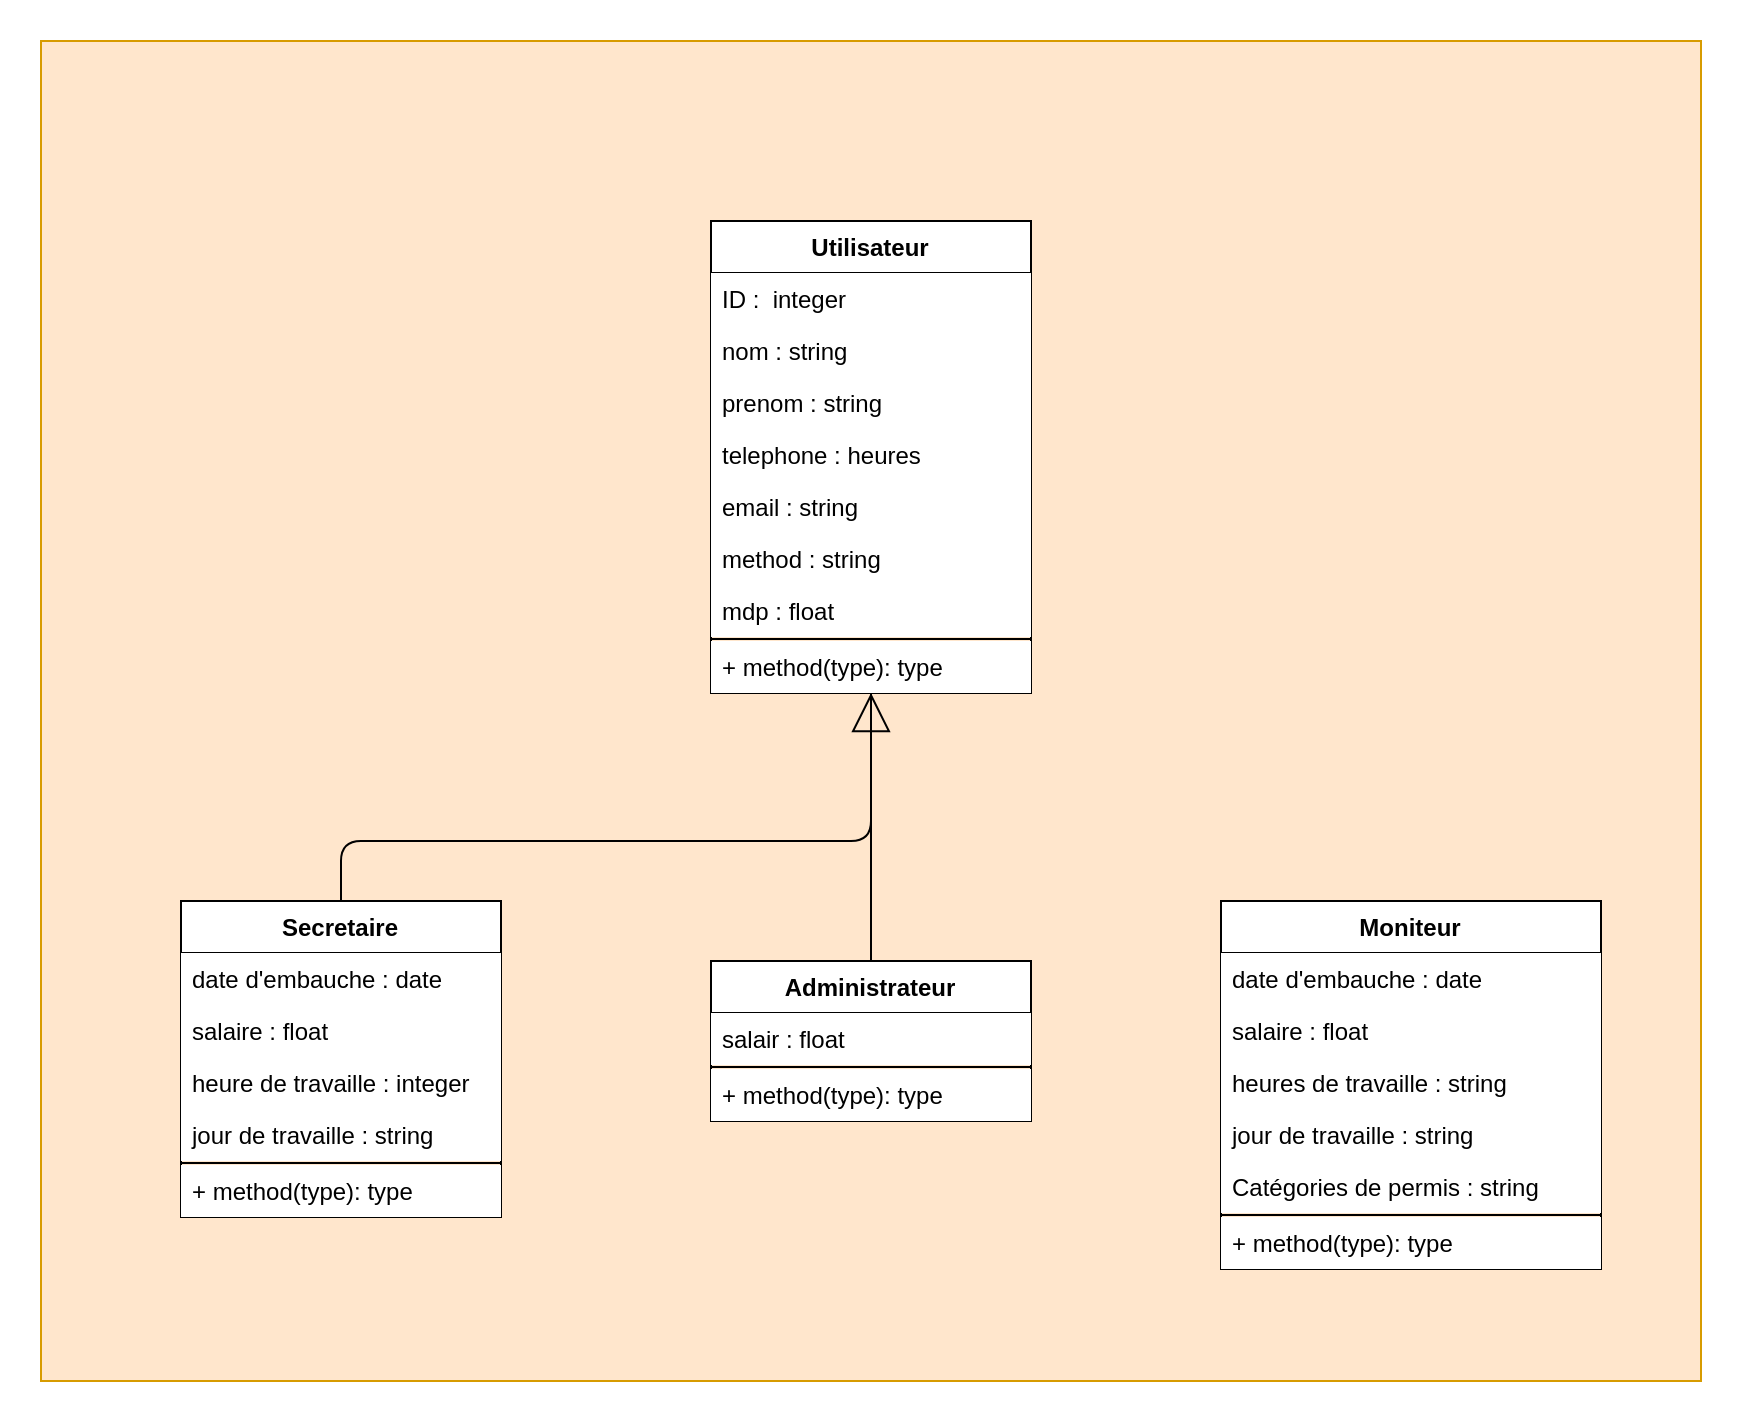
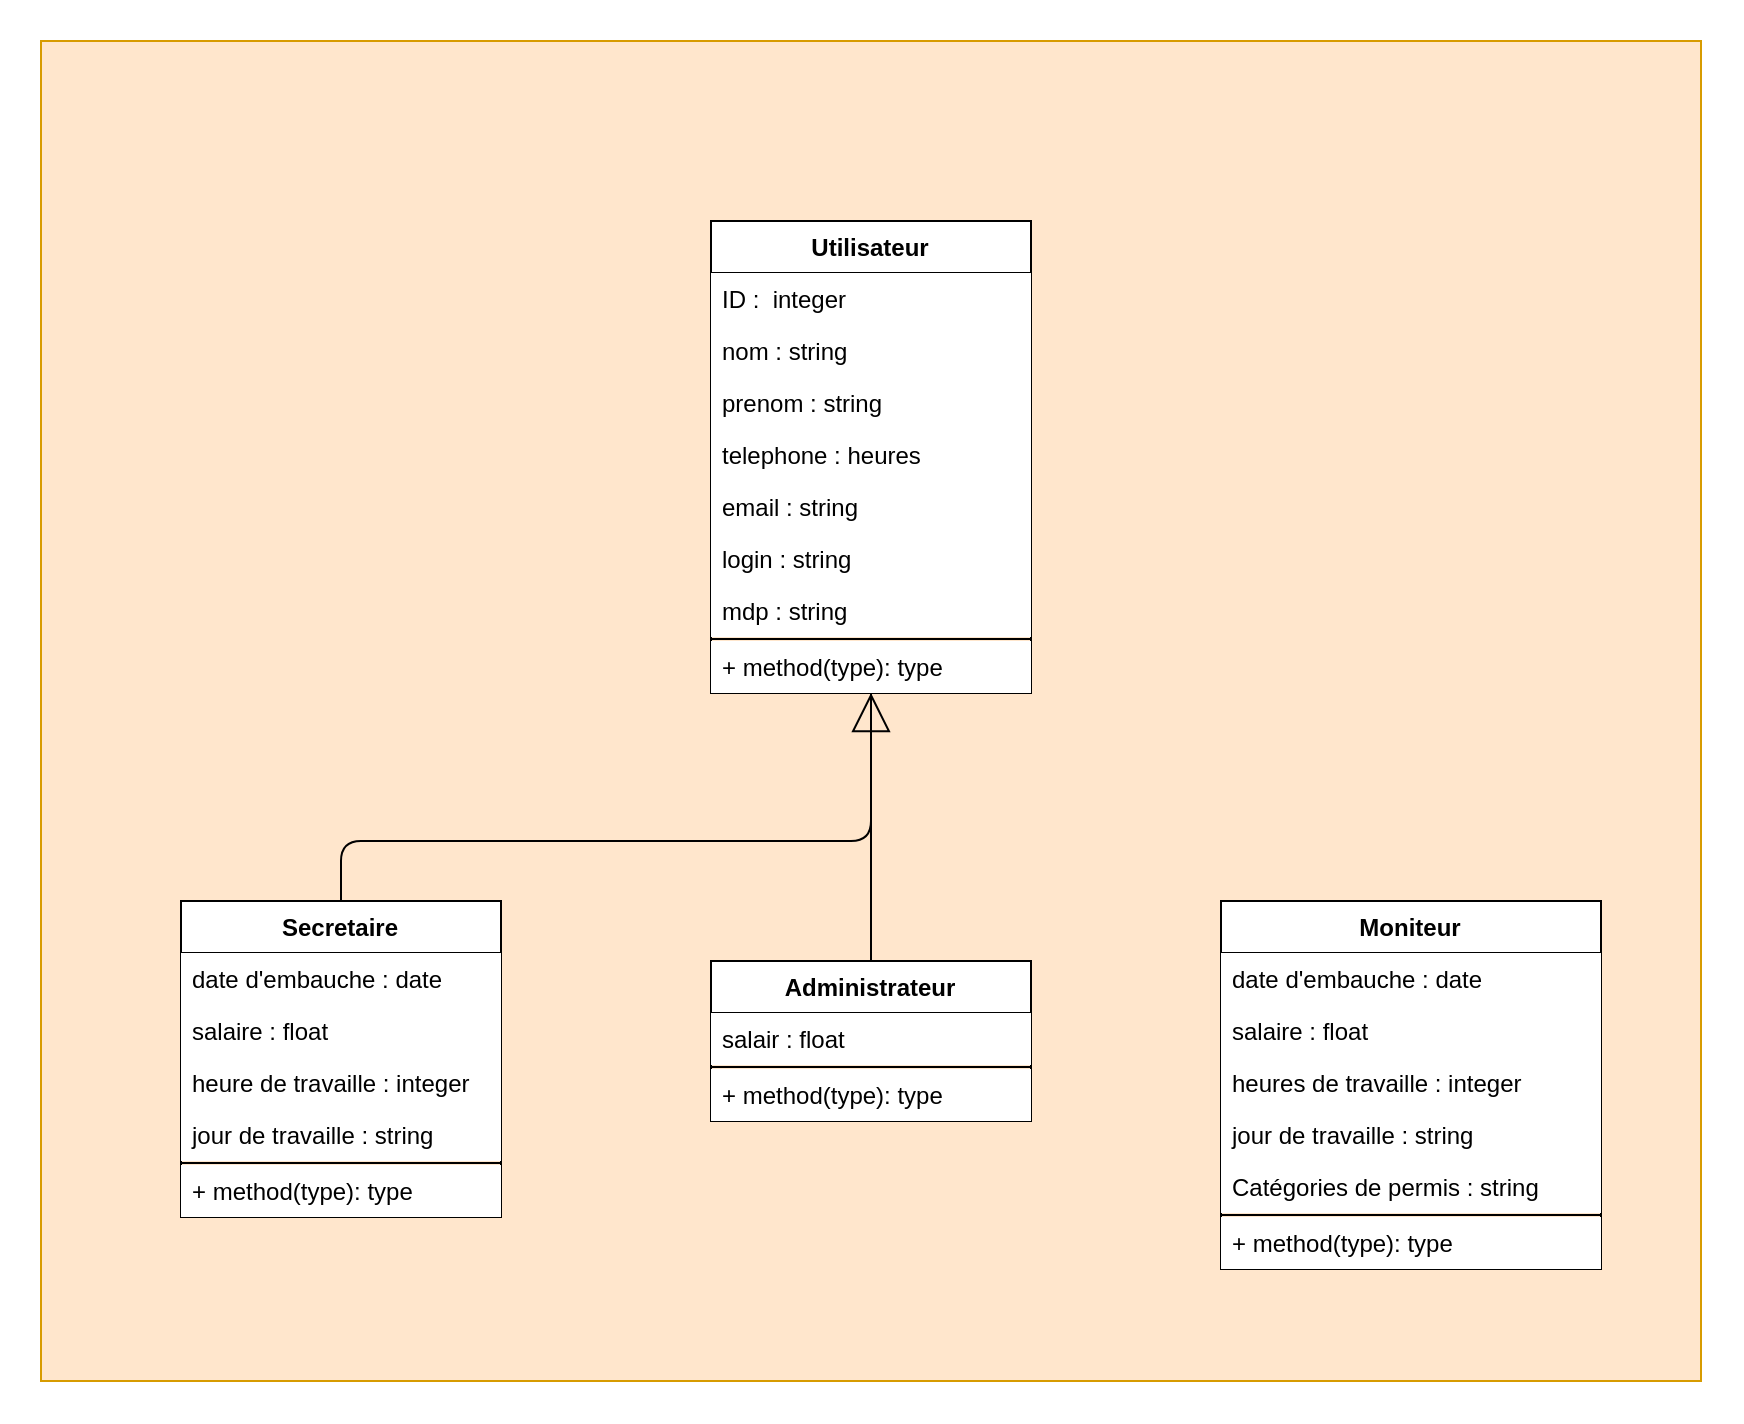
(810, 560) -> (797, 560)
(783, 612) -> (790, 612)
(1392, 1084) -> (1399, 1084)
